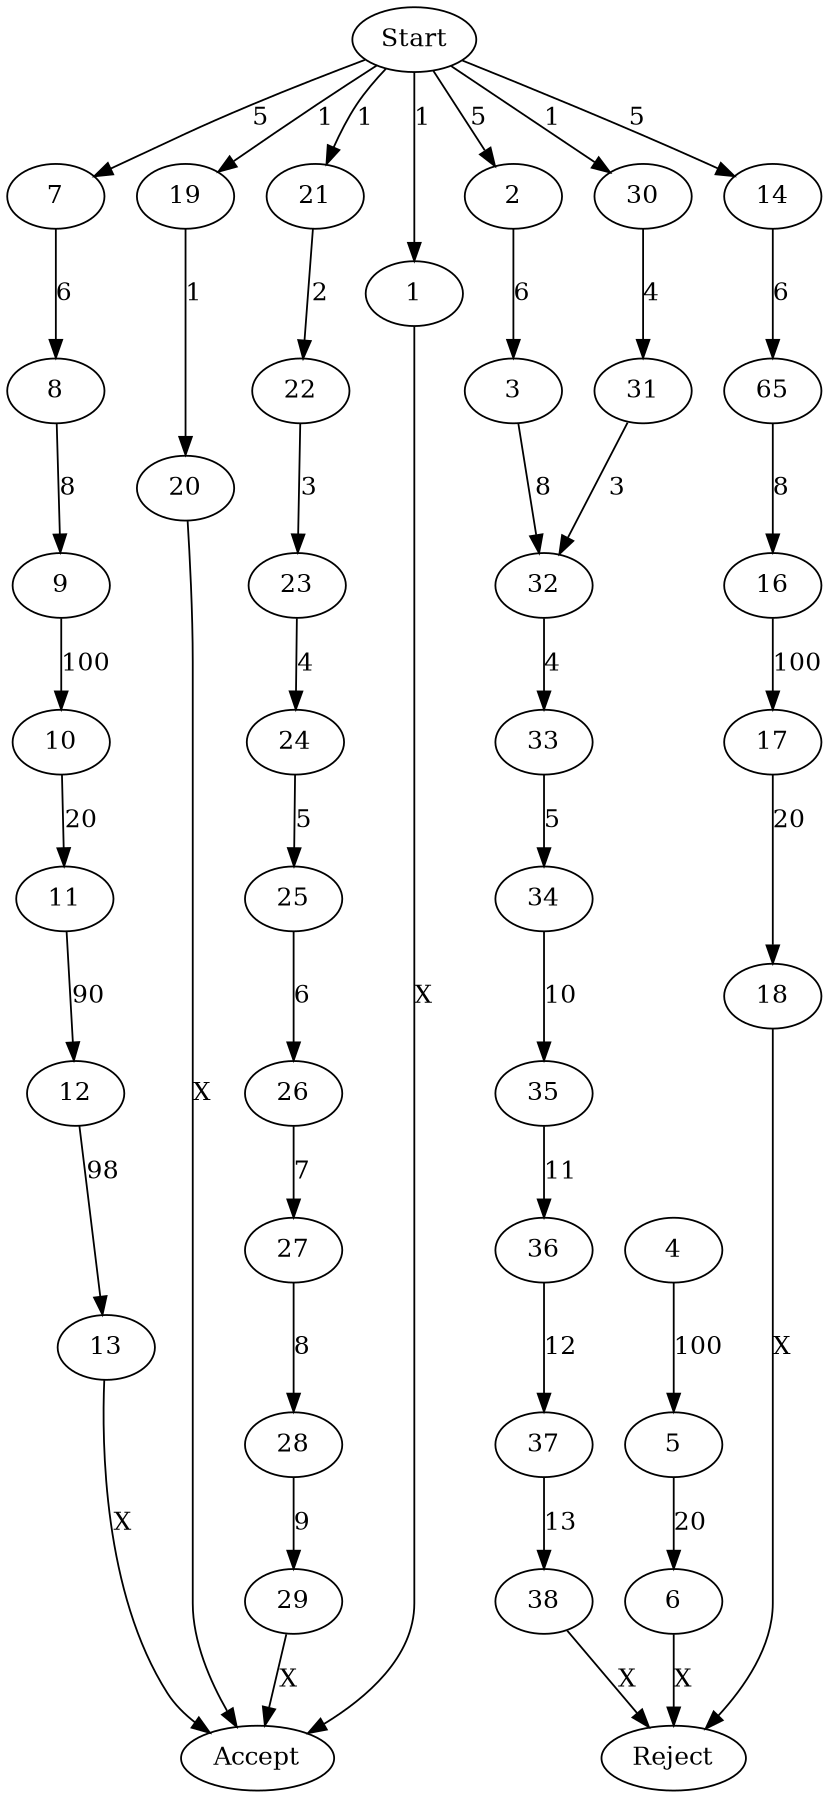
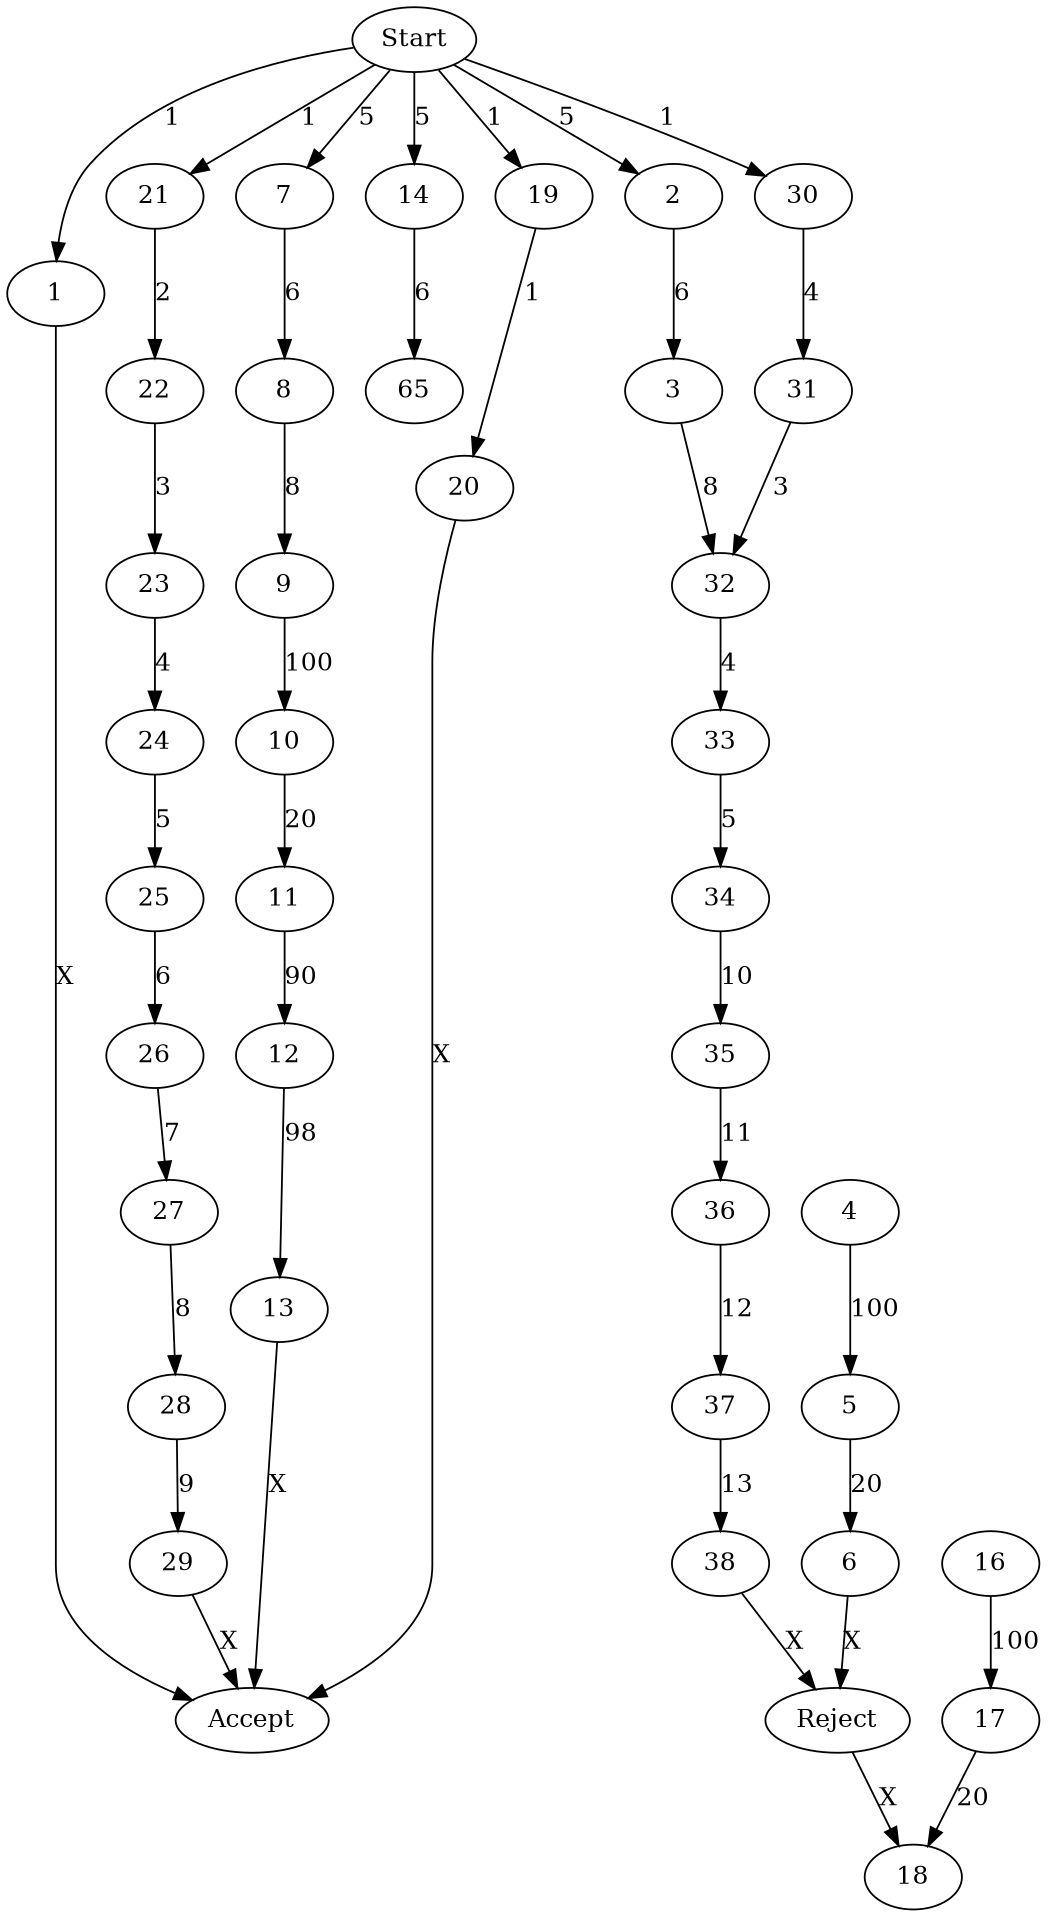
(773, 479) -> none
(773, 1380) -> (872, 1791)
